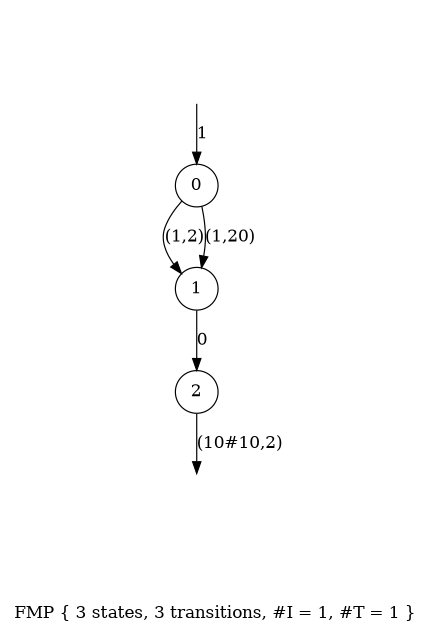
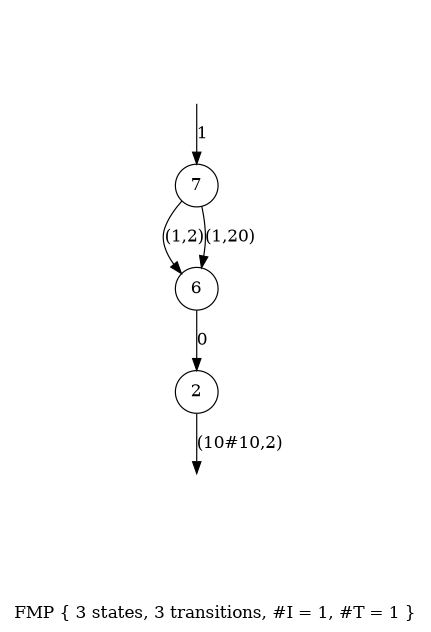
(197, 186) -> (197, 186)
(197, 289) -> (197, 289)
